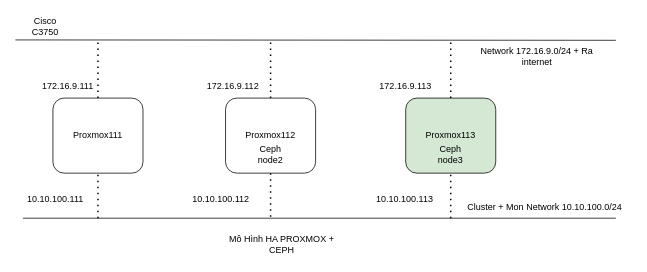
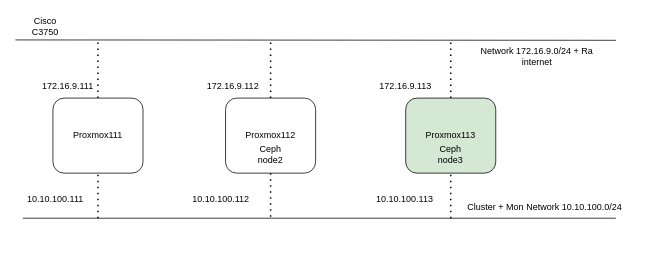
(282, 244) -> none
